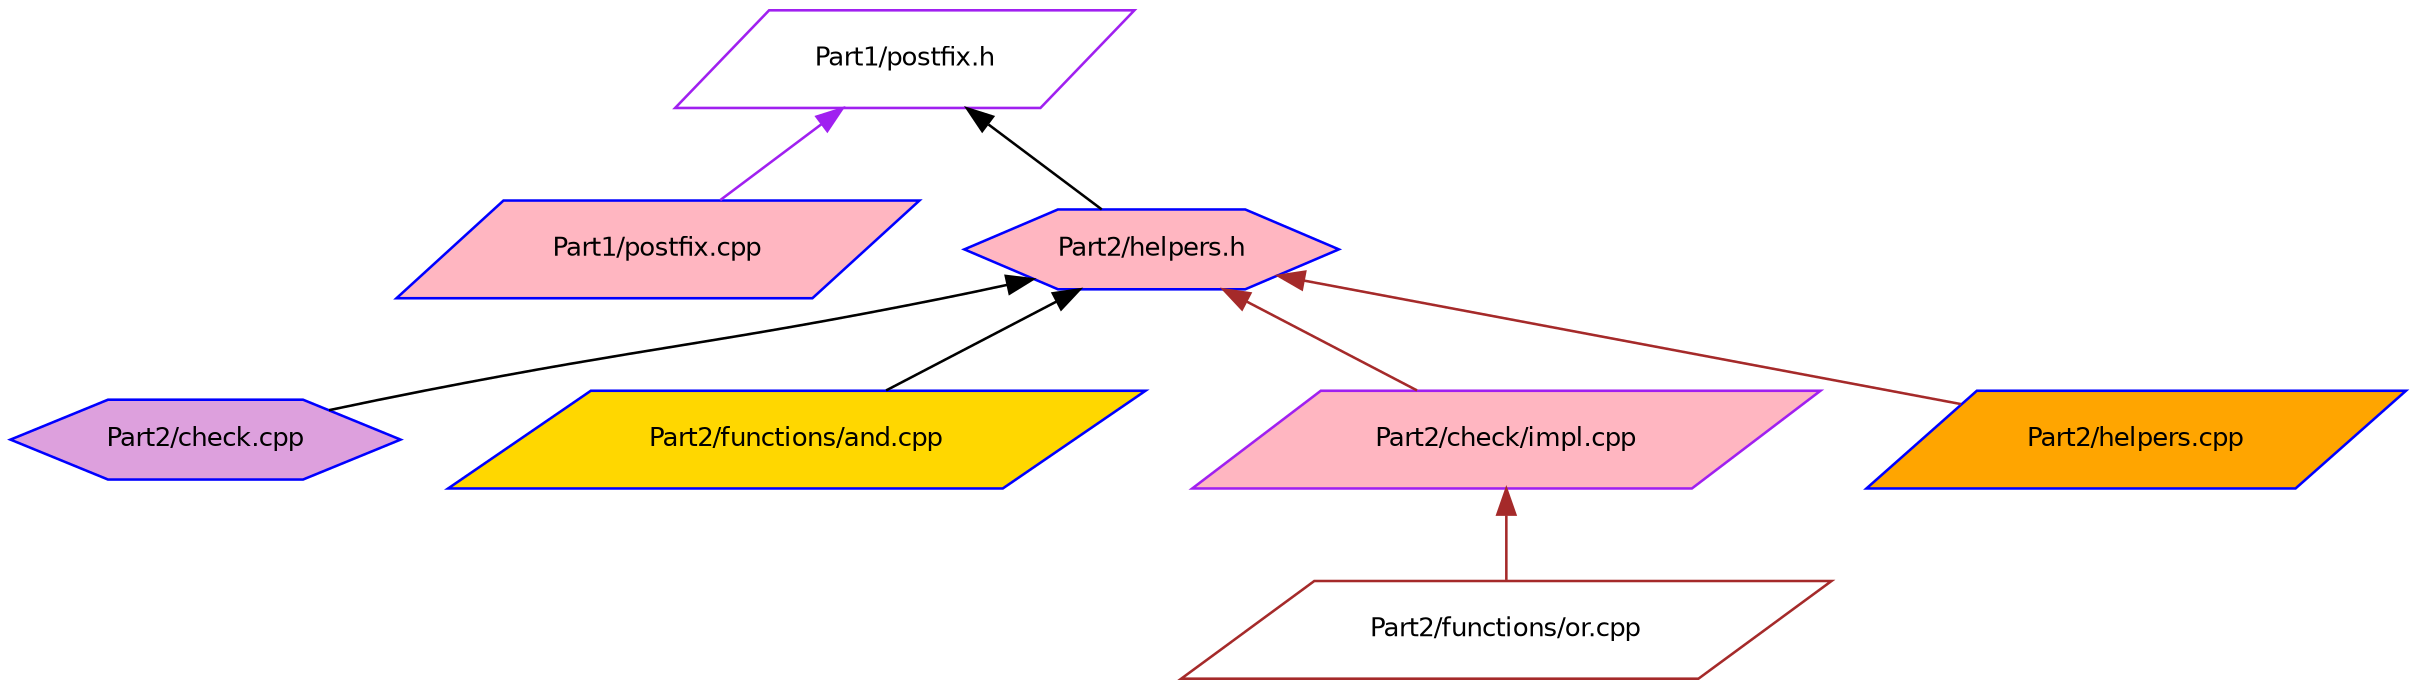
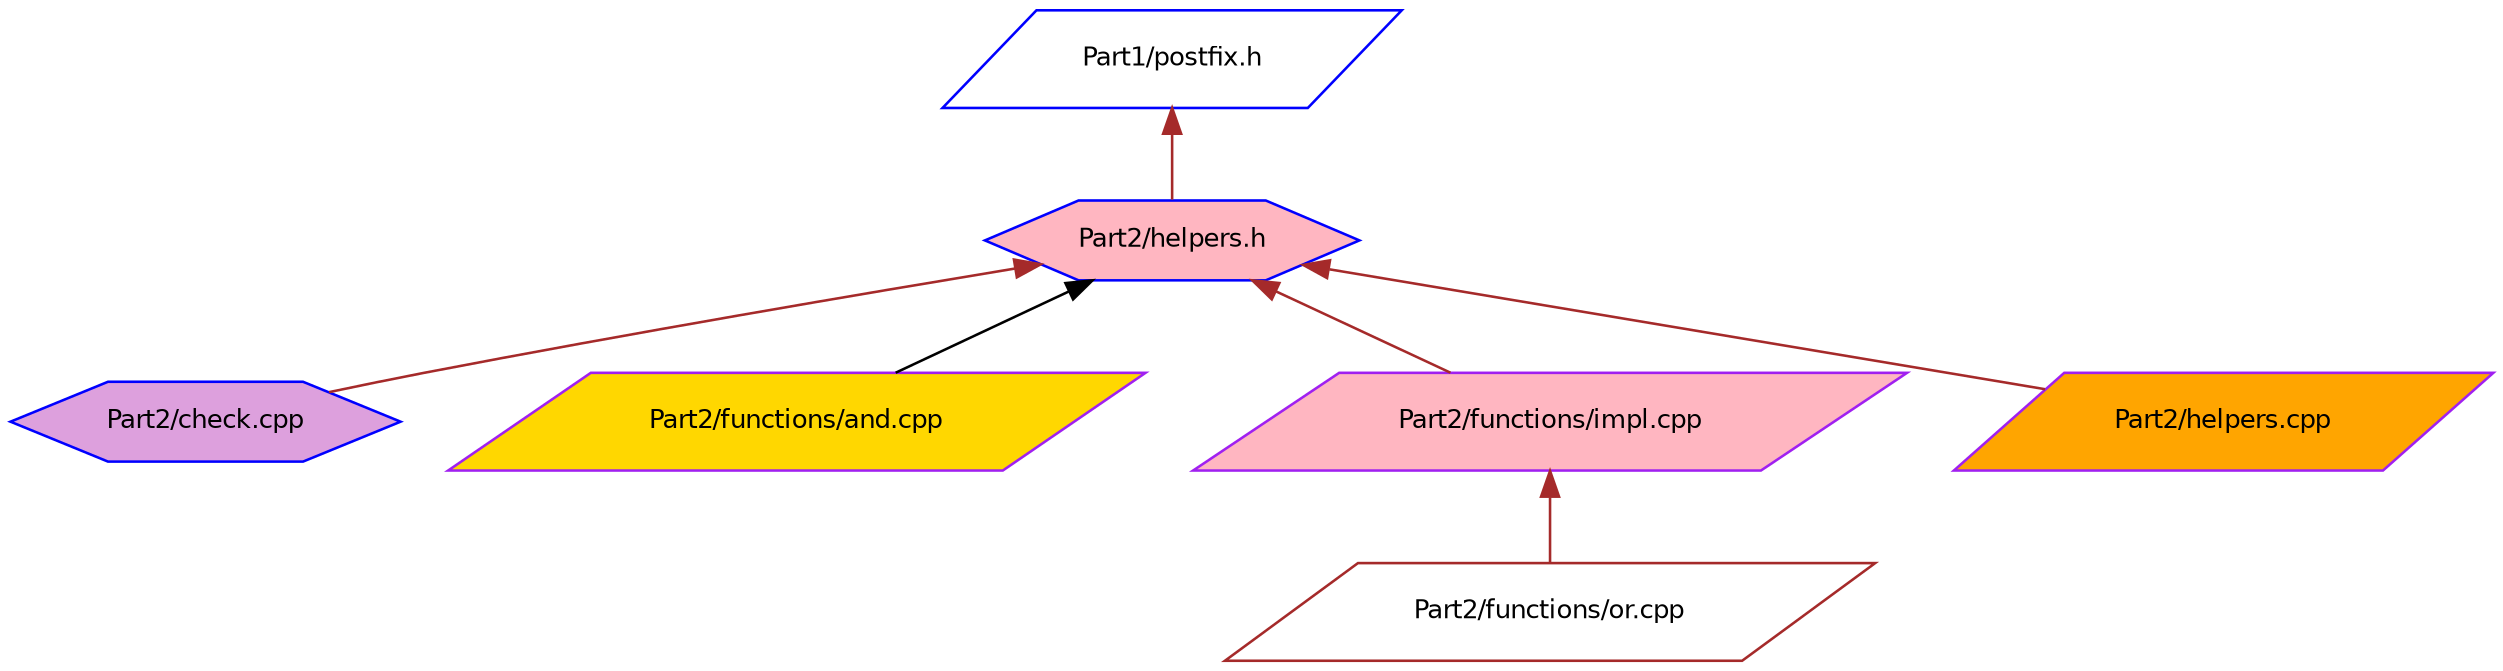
(905, 59) -> (1172, 59)
(1045, 167) -> (1172, 167)
(658, 249) -> none
(668, 347) -> (672, 327)
(797, 440) -> (797, 422)
(1506, 440) -> (1550, 422)
(2136, 440) -> (2224, 422)
